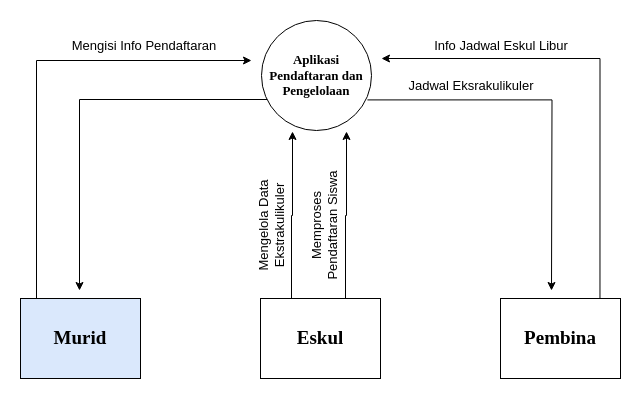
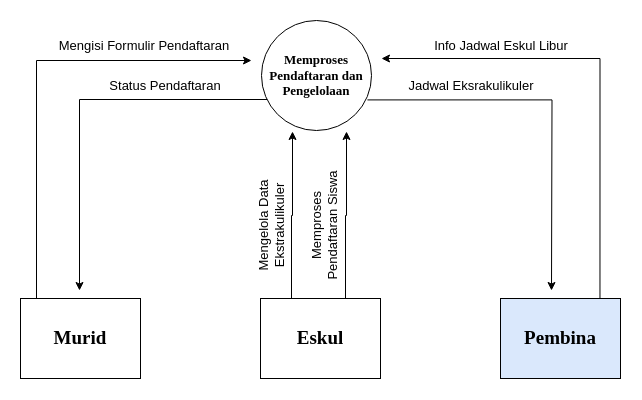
(145, 46) -> (145, 46)
(317, 76) -> (317, 76)
none -> (166, 86)
(81, 339) -> (81, 339)
(561, 339) -> (561, 339)
